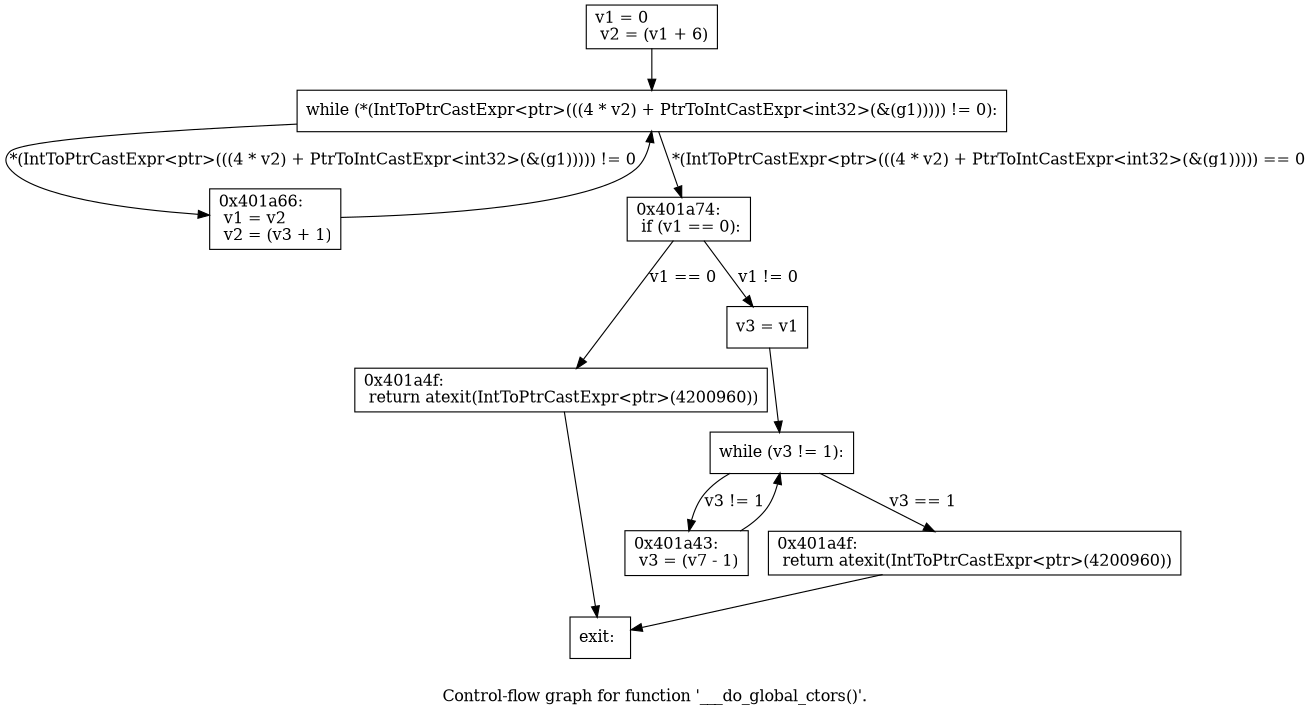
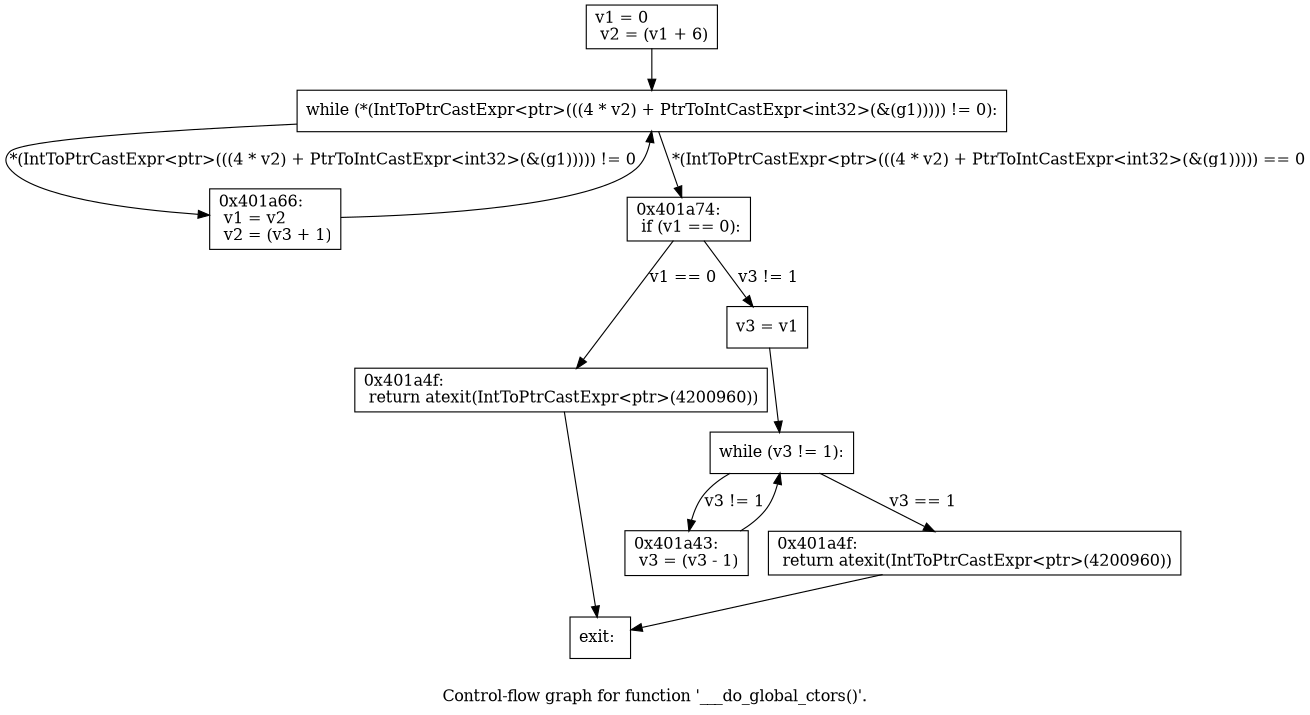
(768, 278) -> (768, 278)
(687, 561) -> (687, 561)
